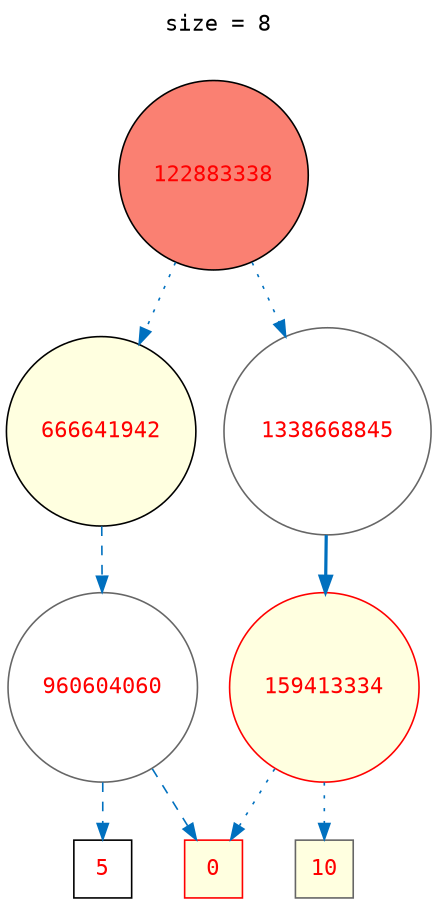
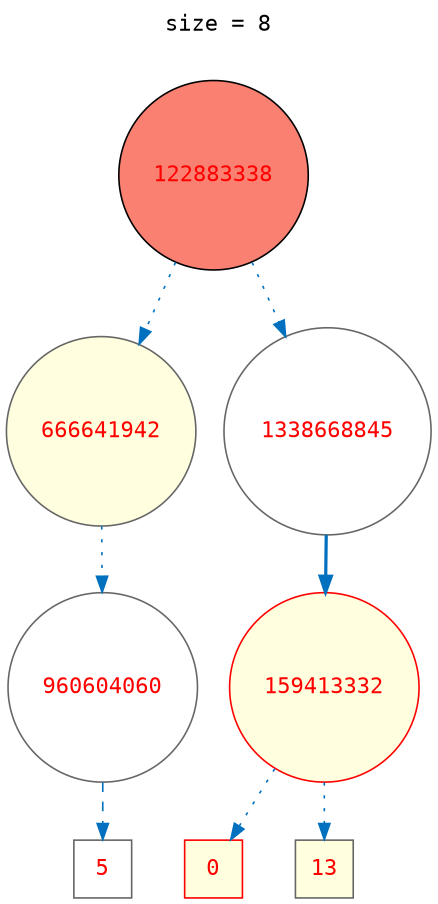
(101, 431) -> (101, 431)
(102, 551) -> (102, 551)
(324, 687) -> (324, 687)
(170, 797) -> none
(103, 869) -> (103, 869)
(324, 869) -> (324, 869)
